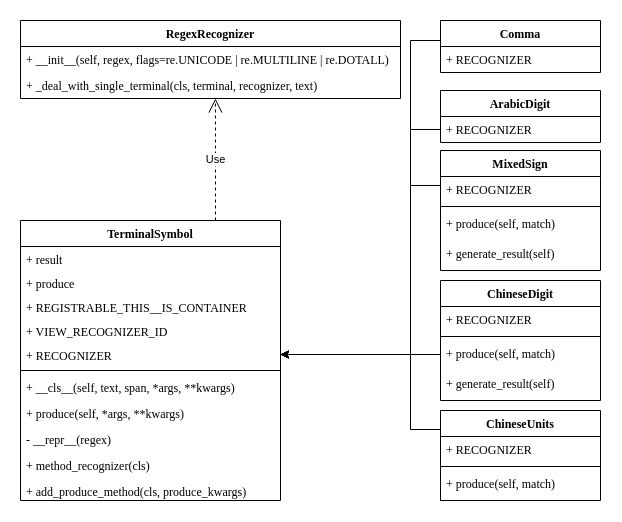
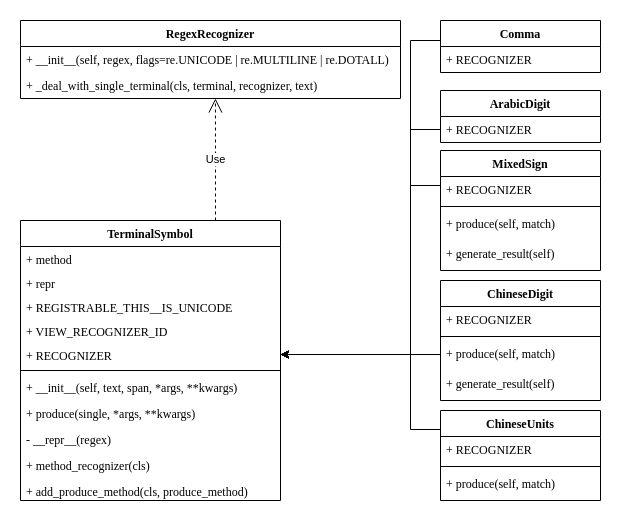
(50, 260) -> (51, 260)
(55, 284) -> (45, 284)
(132, 308) -> (125, 308)
(157, 388) -> (158, 388)
(124, 414) -> (129, 414)
(158, 492) -> (158, 492)
